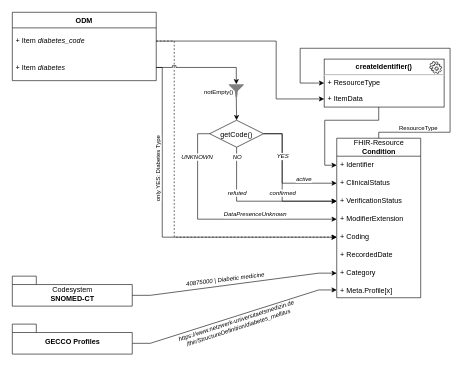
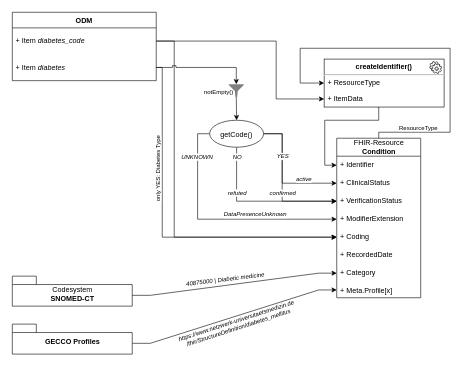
(237, 134) -> (237, 134)
(174, 139) -> (174, 139)
